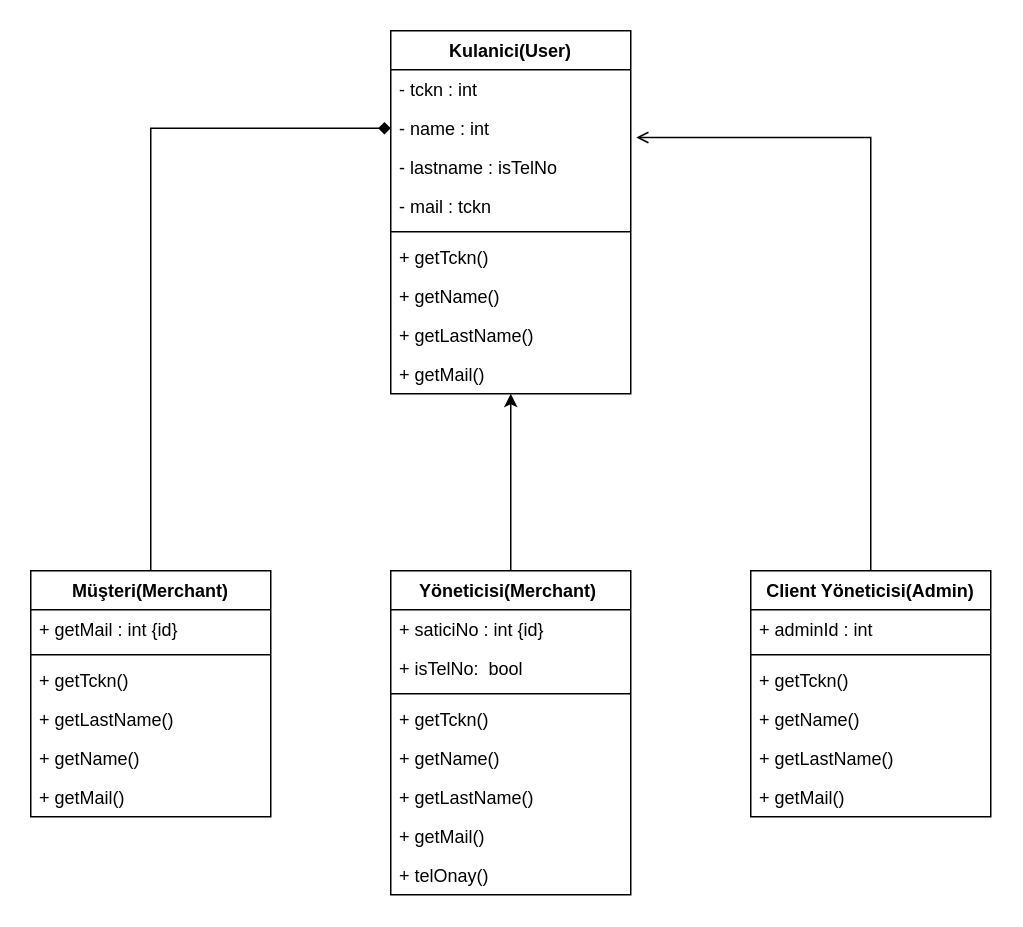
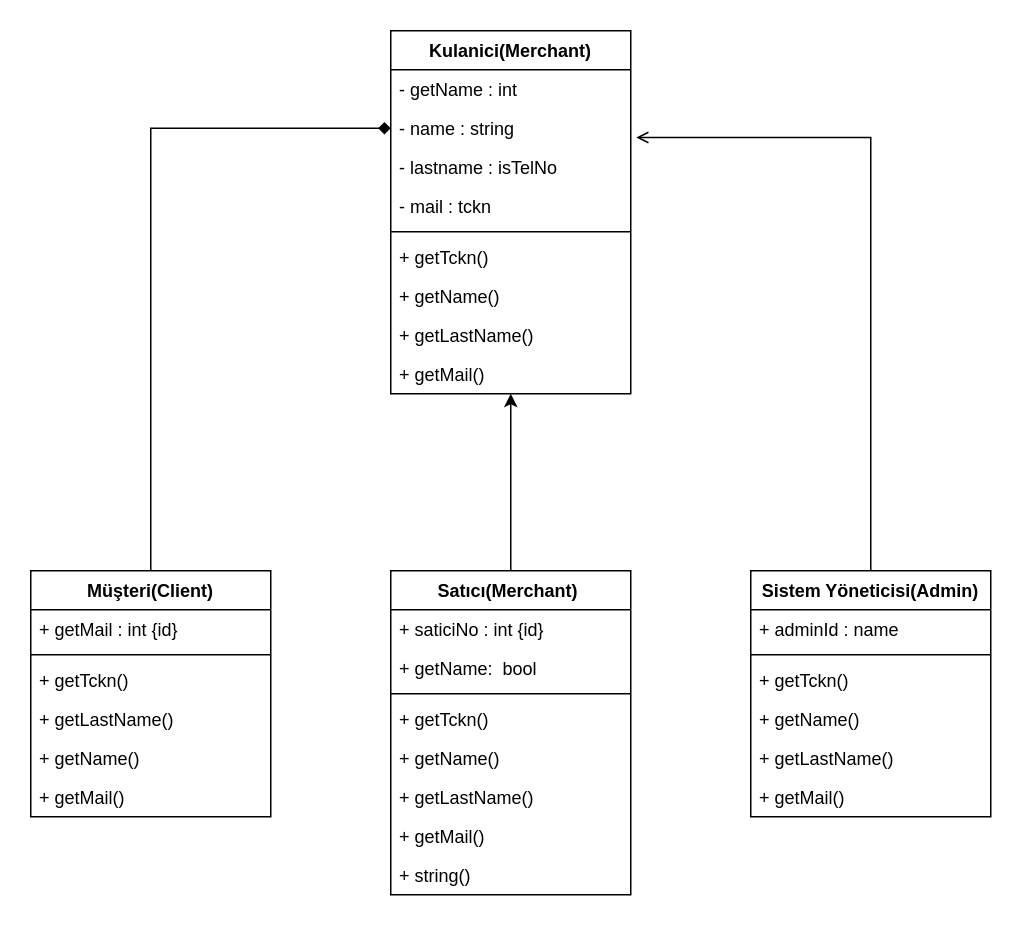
(510, 51) -> (510, 51)
(448, 90) -> (463, 90)
(448, 129) -> (463, 129)
(150, 591) -> (150, 591)
(510, 591) -> (510, 591)
(870, 591) -> (870, 591)
(821, 630) -> (828, 630)
(466, 669) -> (470, 669)
(450, 876) -> (445, 876)
